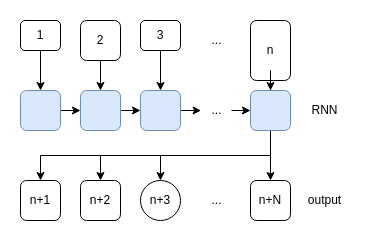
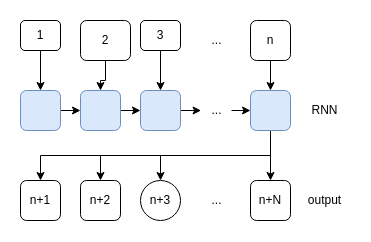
(101, 41) -> (106, 41)
(271, 51) -> (271, 41)
